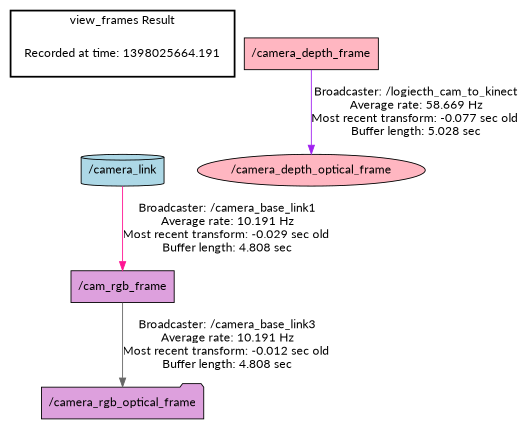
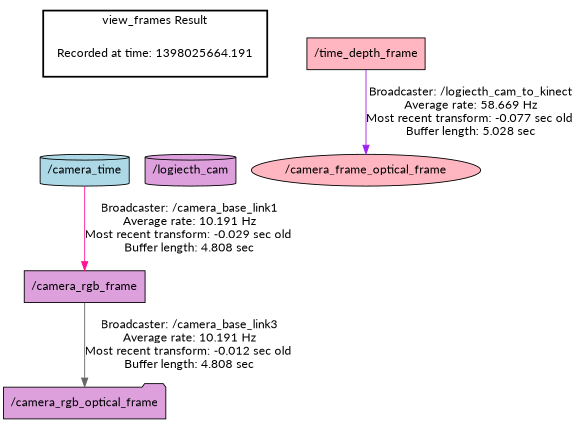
(311, 54) -> (366, 54)
(123, 170) -> (85, 170)
none -> (190, 170)
(311, 170) -> (366, 170)
(123, 287) -> (85, 287)
